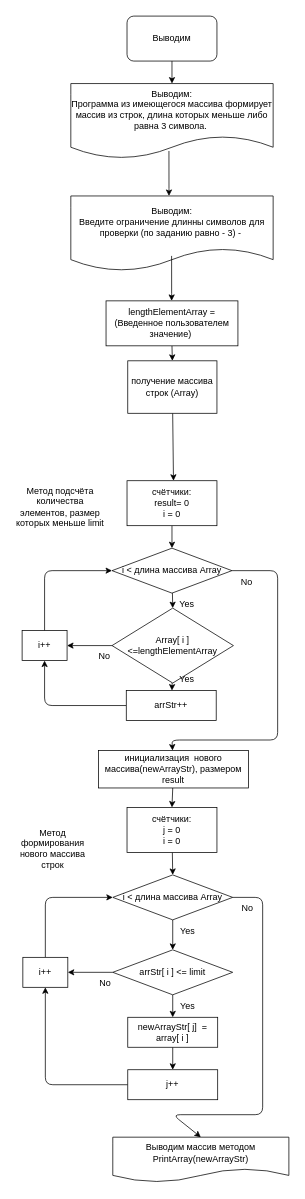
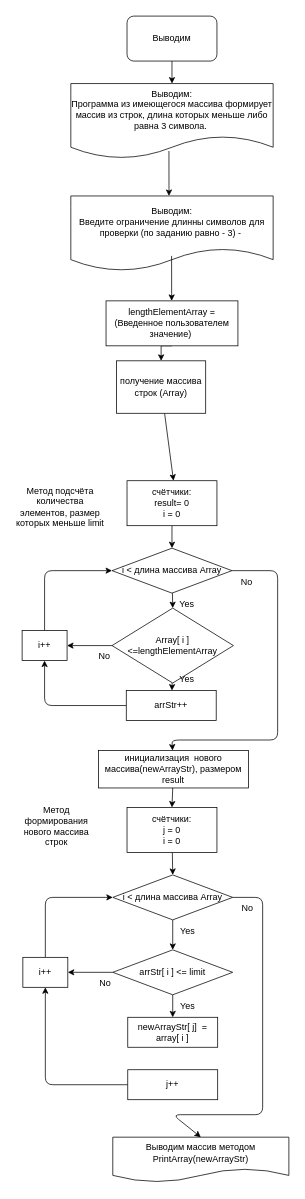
(173, 387) -> (161, 387)
(53, 849) -> (57, 826)
(173, 1056) -> none
